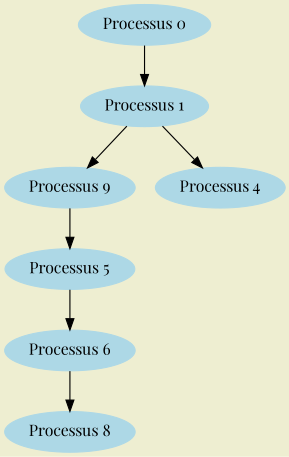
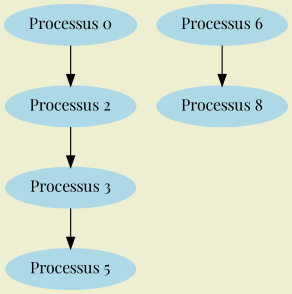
(145, 106) -> (71, 106)
(70, 188) -> (71, 188)
(220, 188) -> none
(70, 304) -> none
